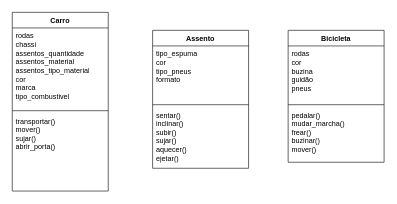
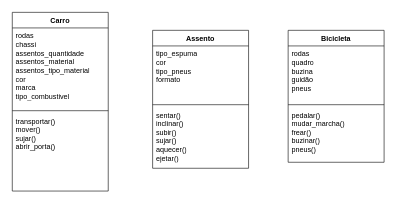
(303, 72) -> (304, 72)
(320, 133) -> (320, 133)
